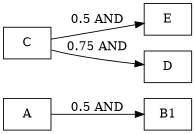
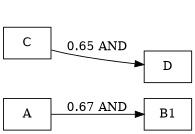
(168, 19) -> none
(98, 47) -> (98, 47)
(98, 108) -> (98, 108)
